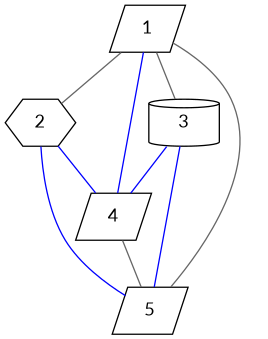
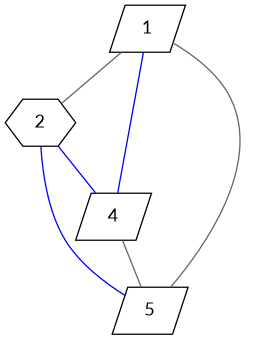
(184, 123) -> none
